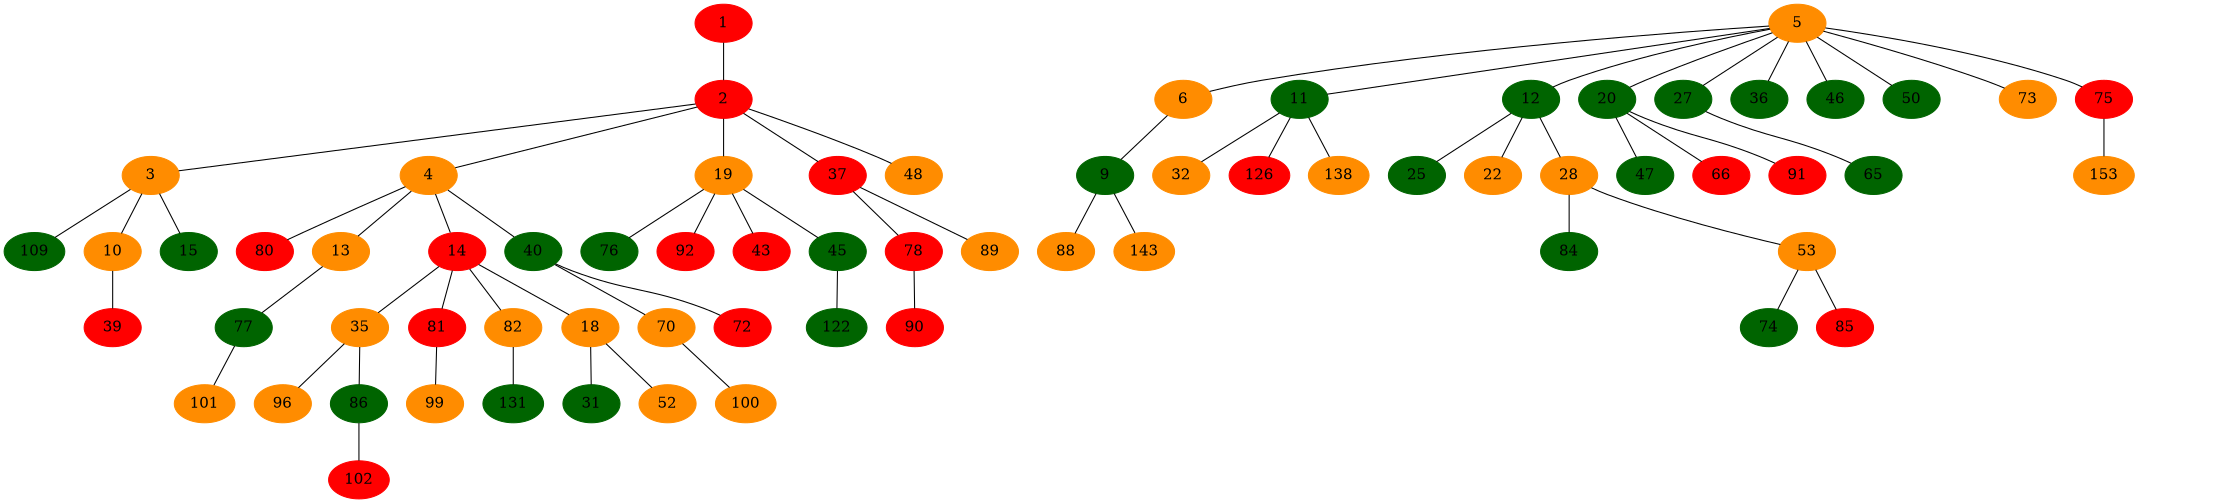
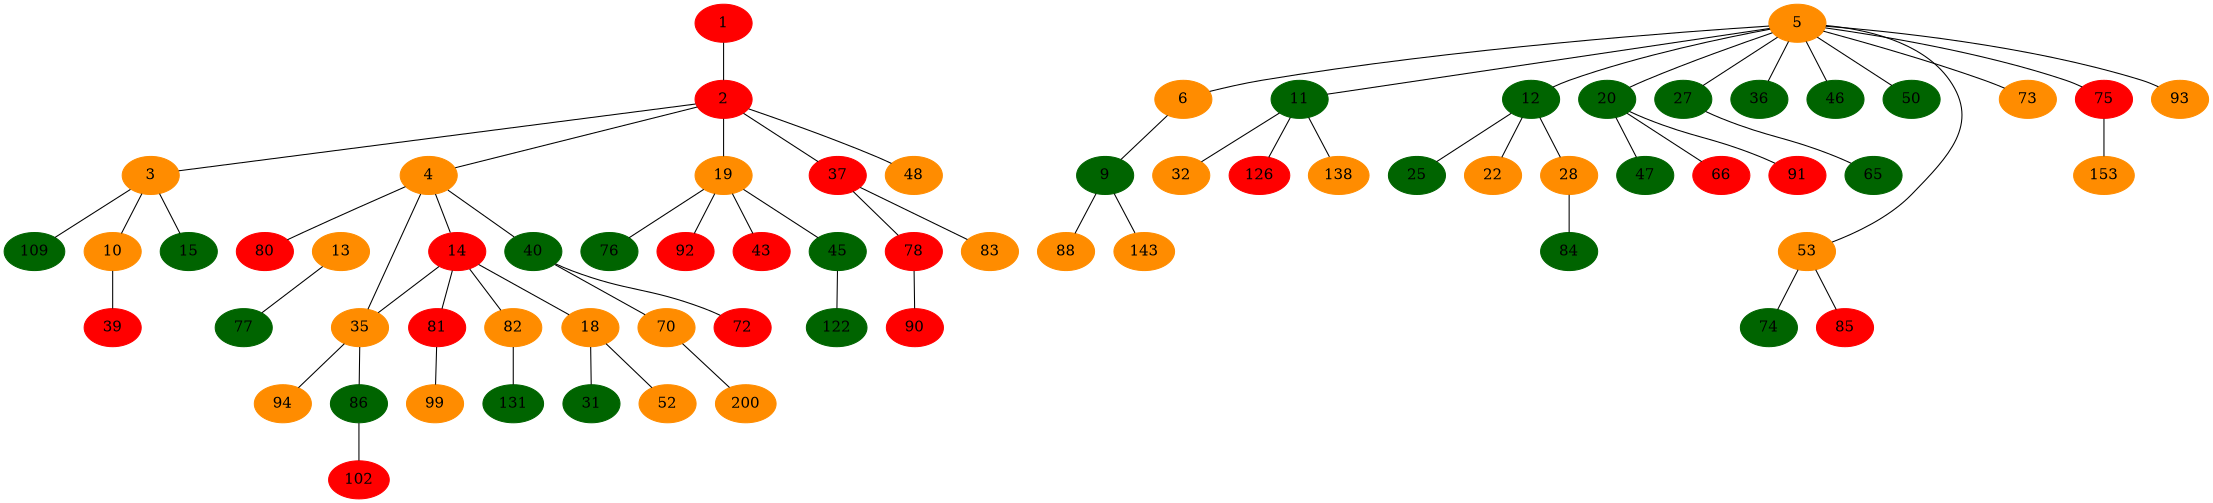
none -> (2180, 99)
(385, 214) -> (394, 252)
(1685, 220) -> (1961, 122)
(990, 252) -> (990, 252)
(205, 404) -> none
(283, 404) -> (283, 404)
(746, 404) -> (746, 404)
